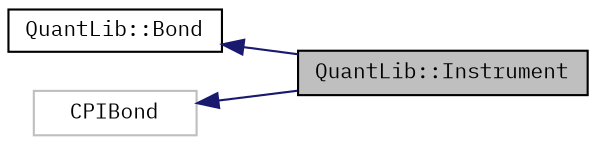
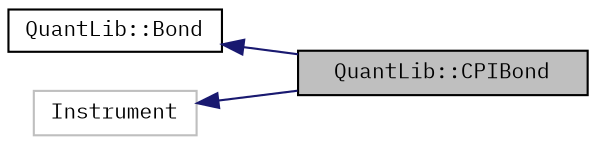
(443, 73) -> (443, 73)
(115, 113) -> (115, 113)
